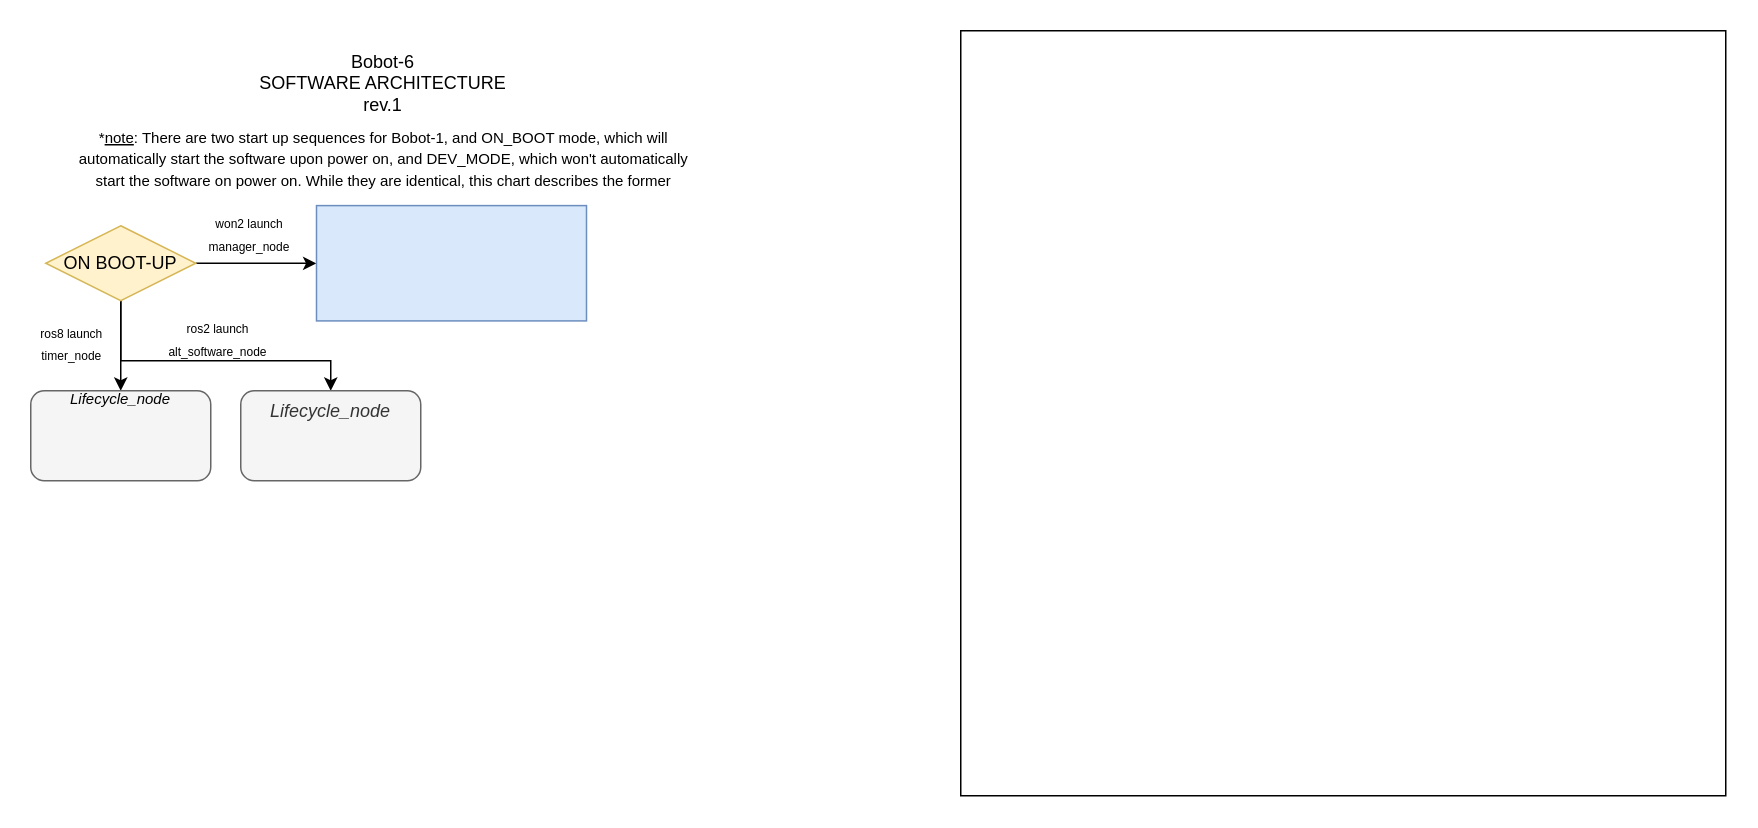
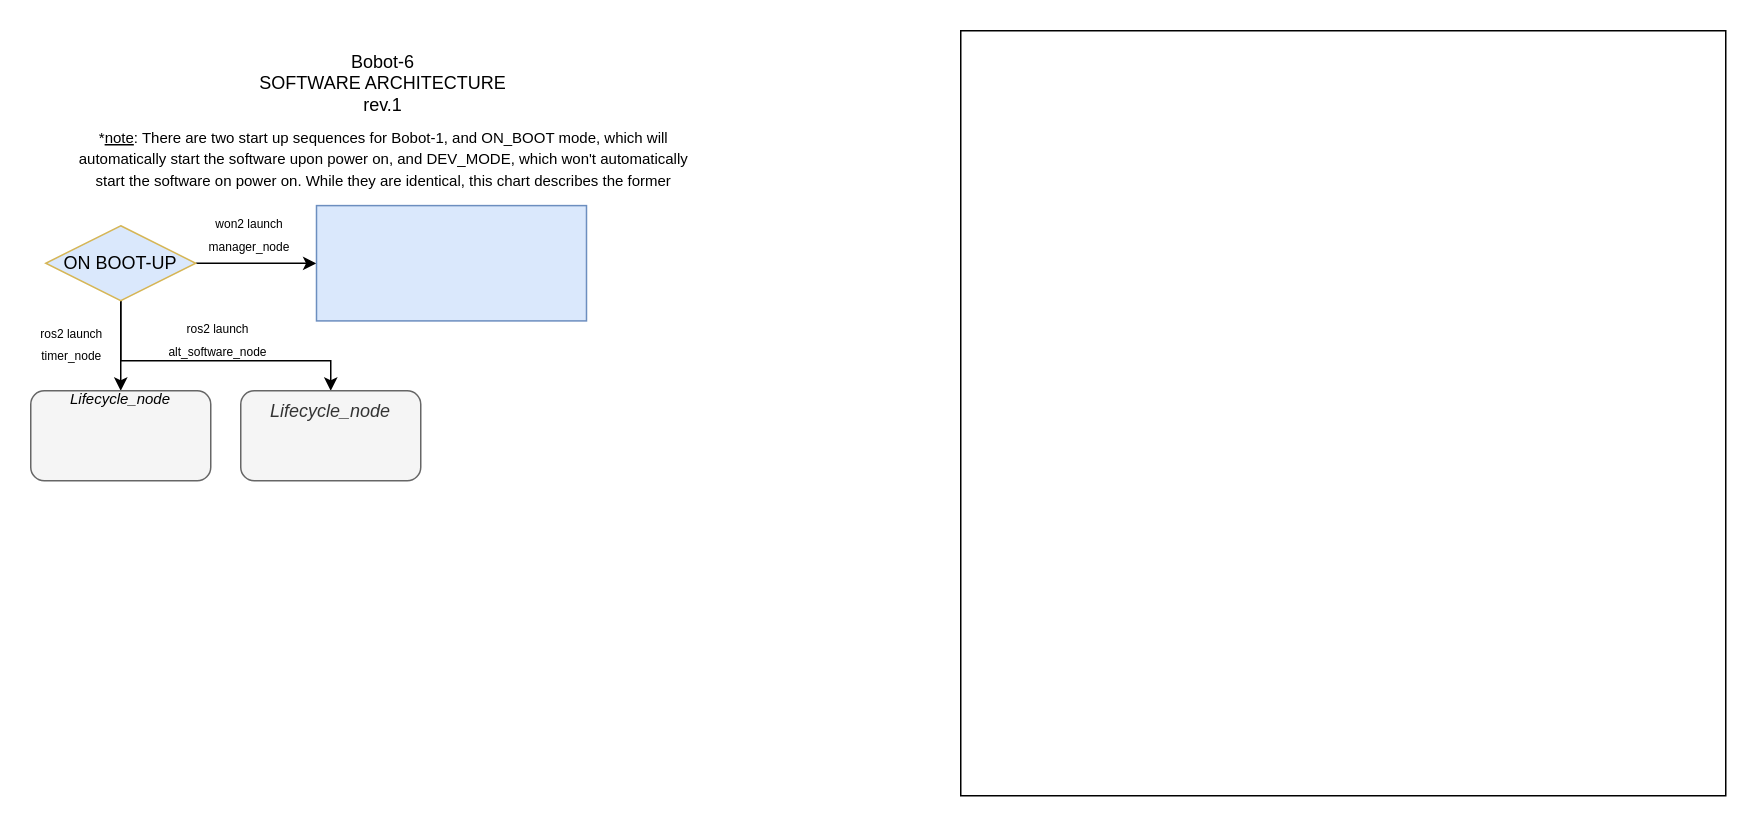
(121, 263) -> (121, 263)
(72, 343) -> (72, 343)
